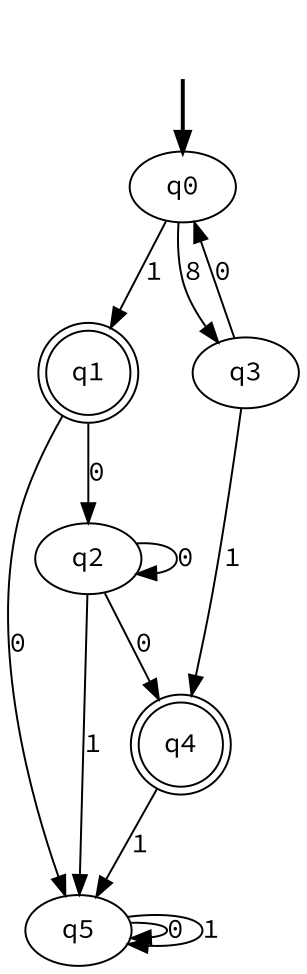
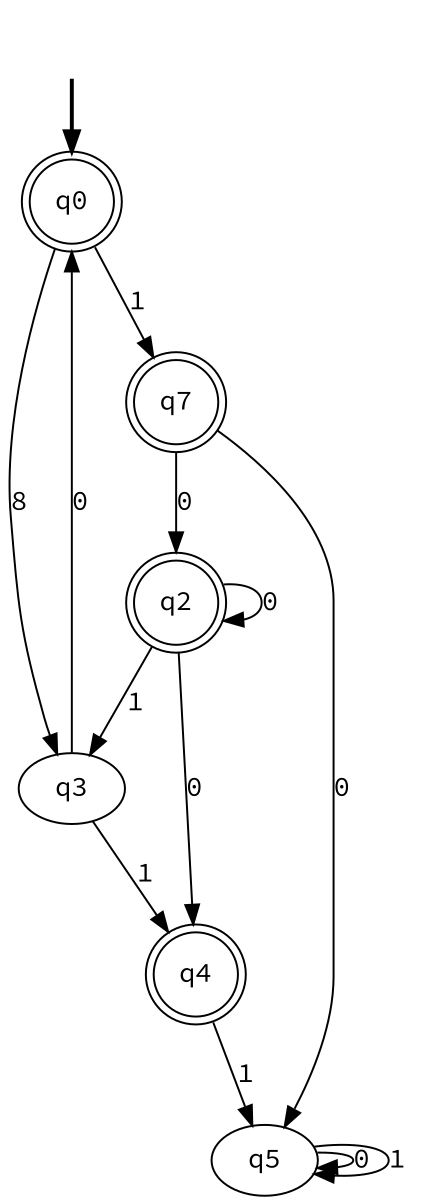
(183, 187) -> (72, 202)
(88, 373) -> (176, 402)
(88, 559) -> (176, 603)
(84, 735) -> (126, 692)
